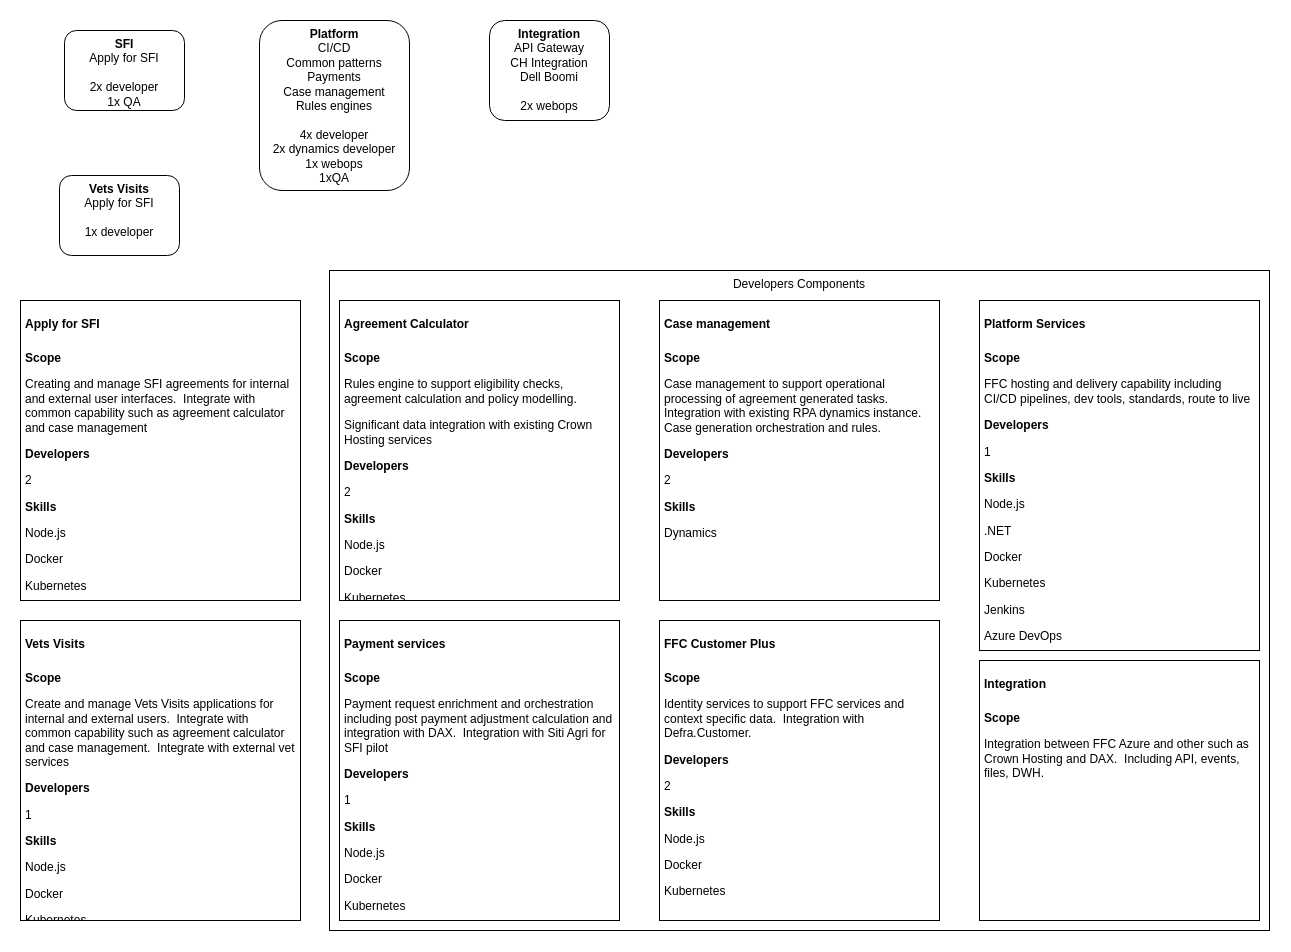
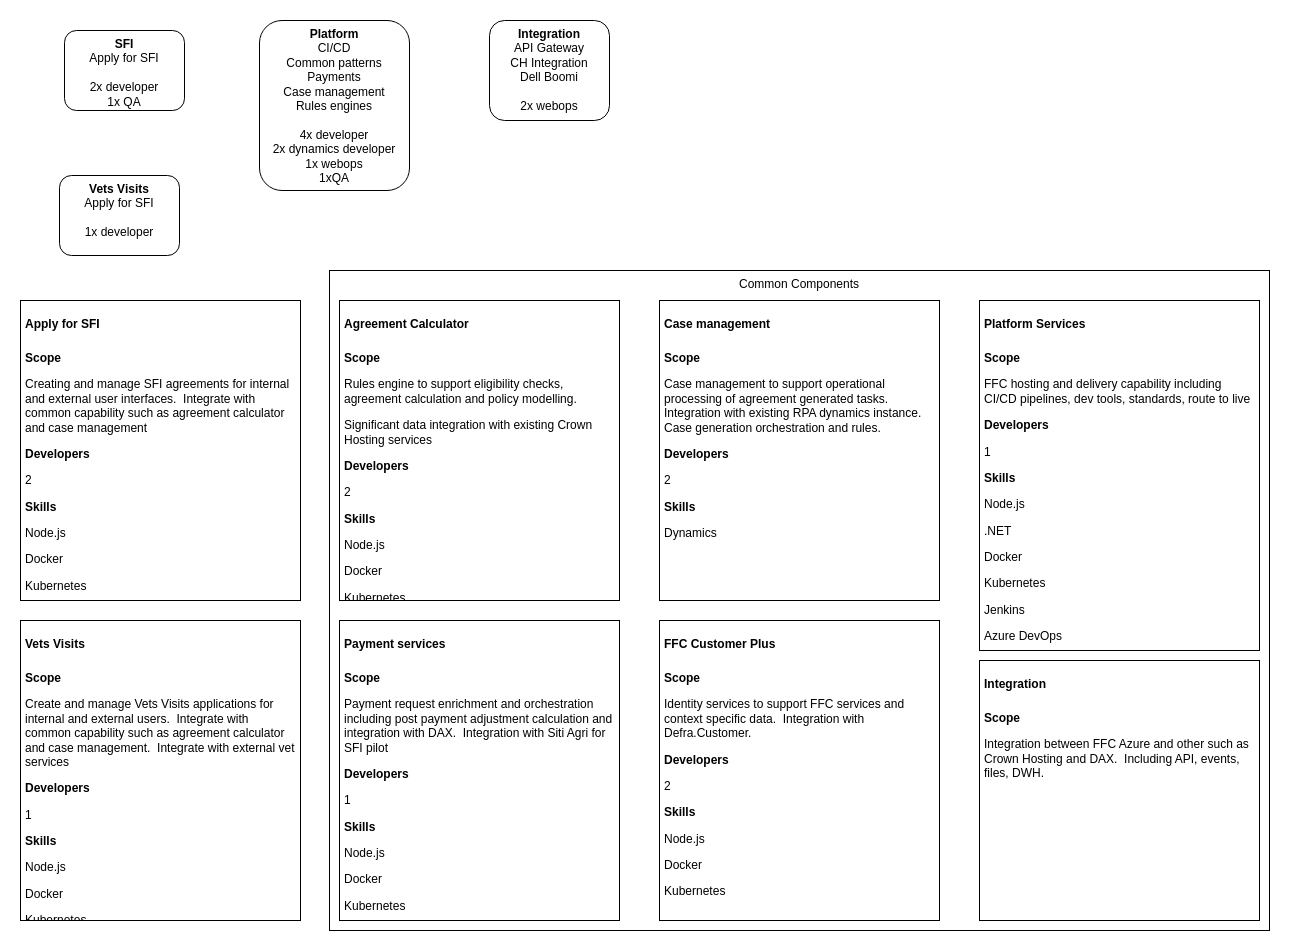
(800, 285) -> (800, 285)
